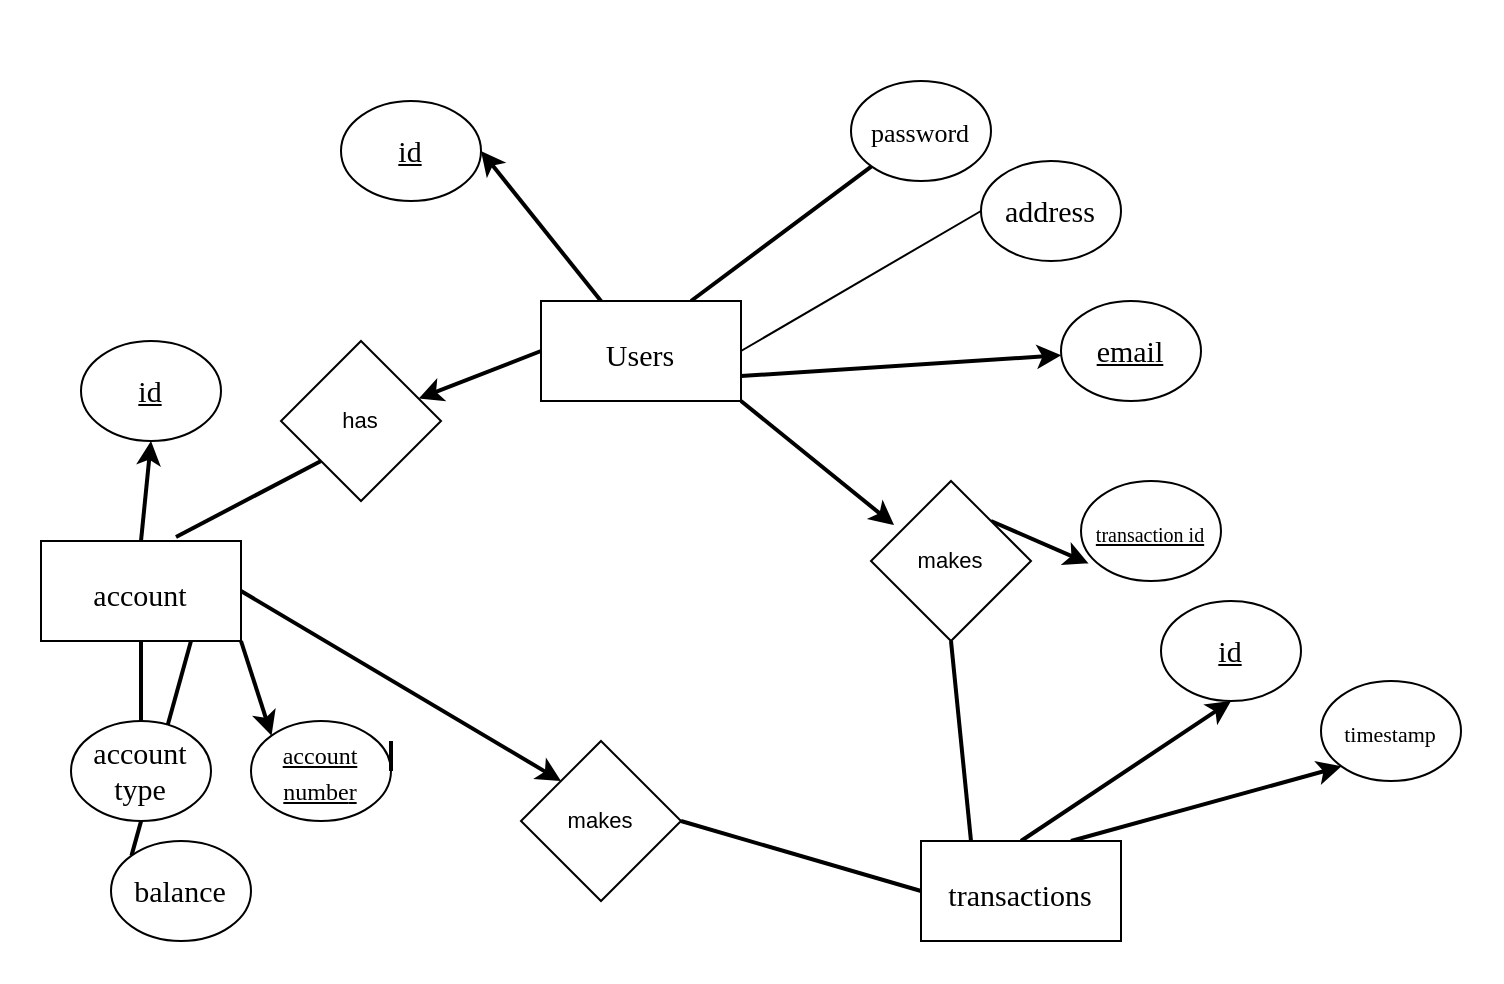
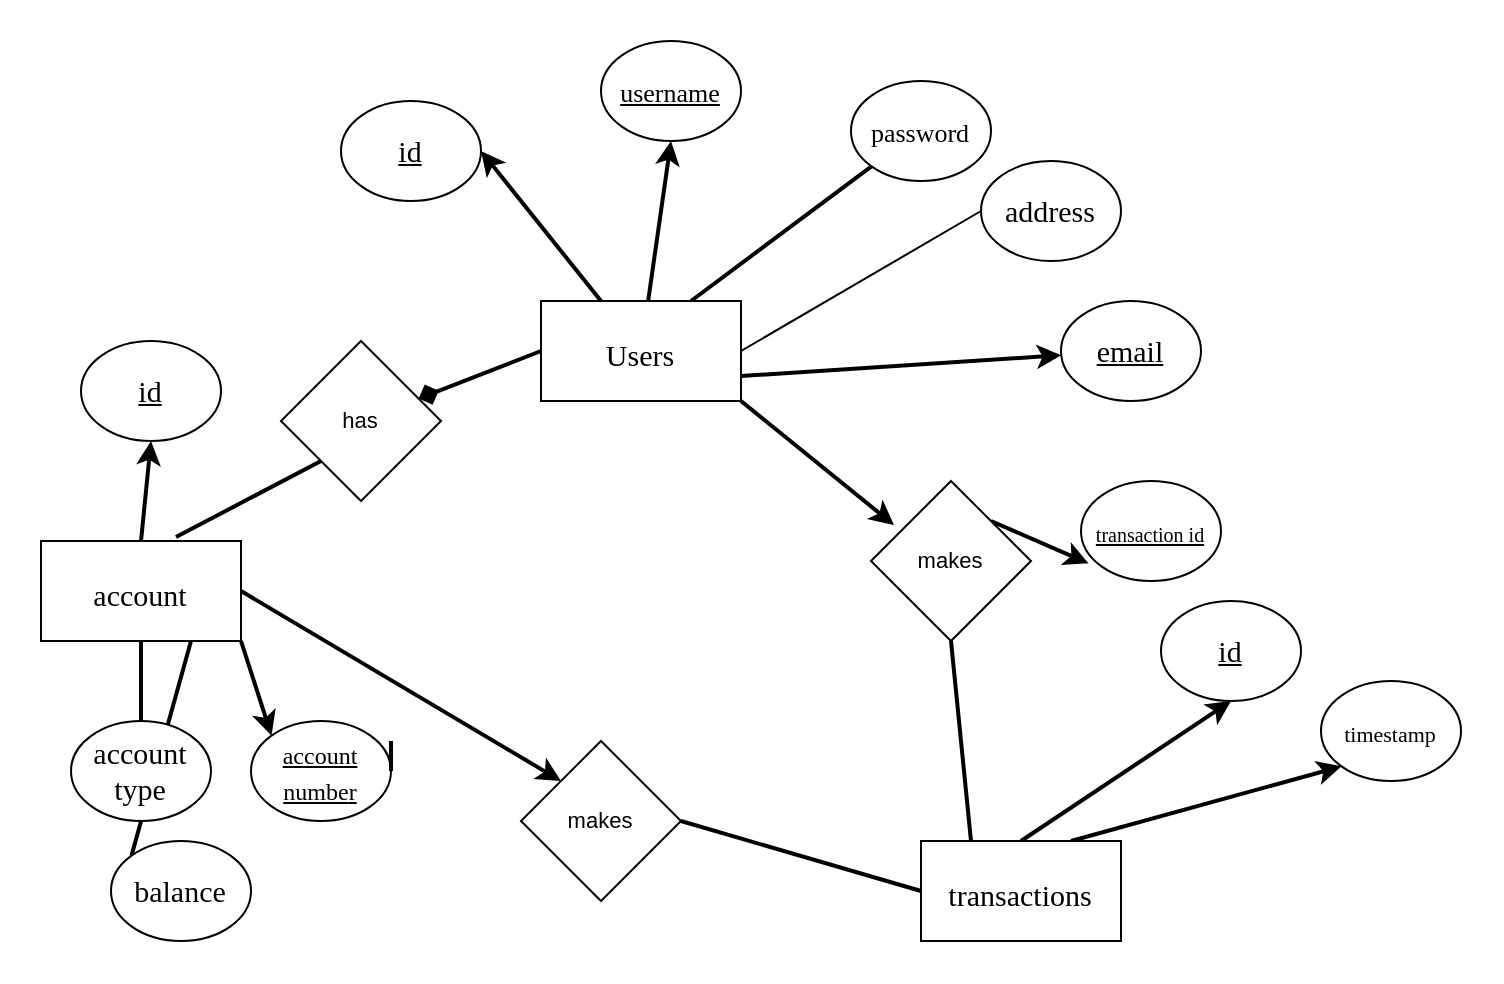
none -> (671, 91)
none -> (658, 230)
(436, 392) -> (436, 392)
